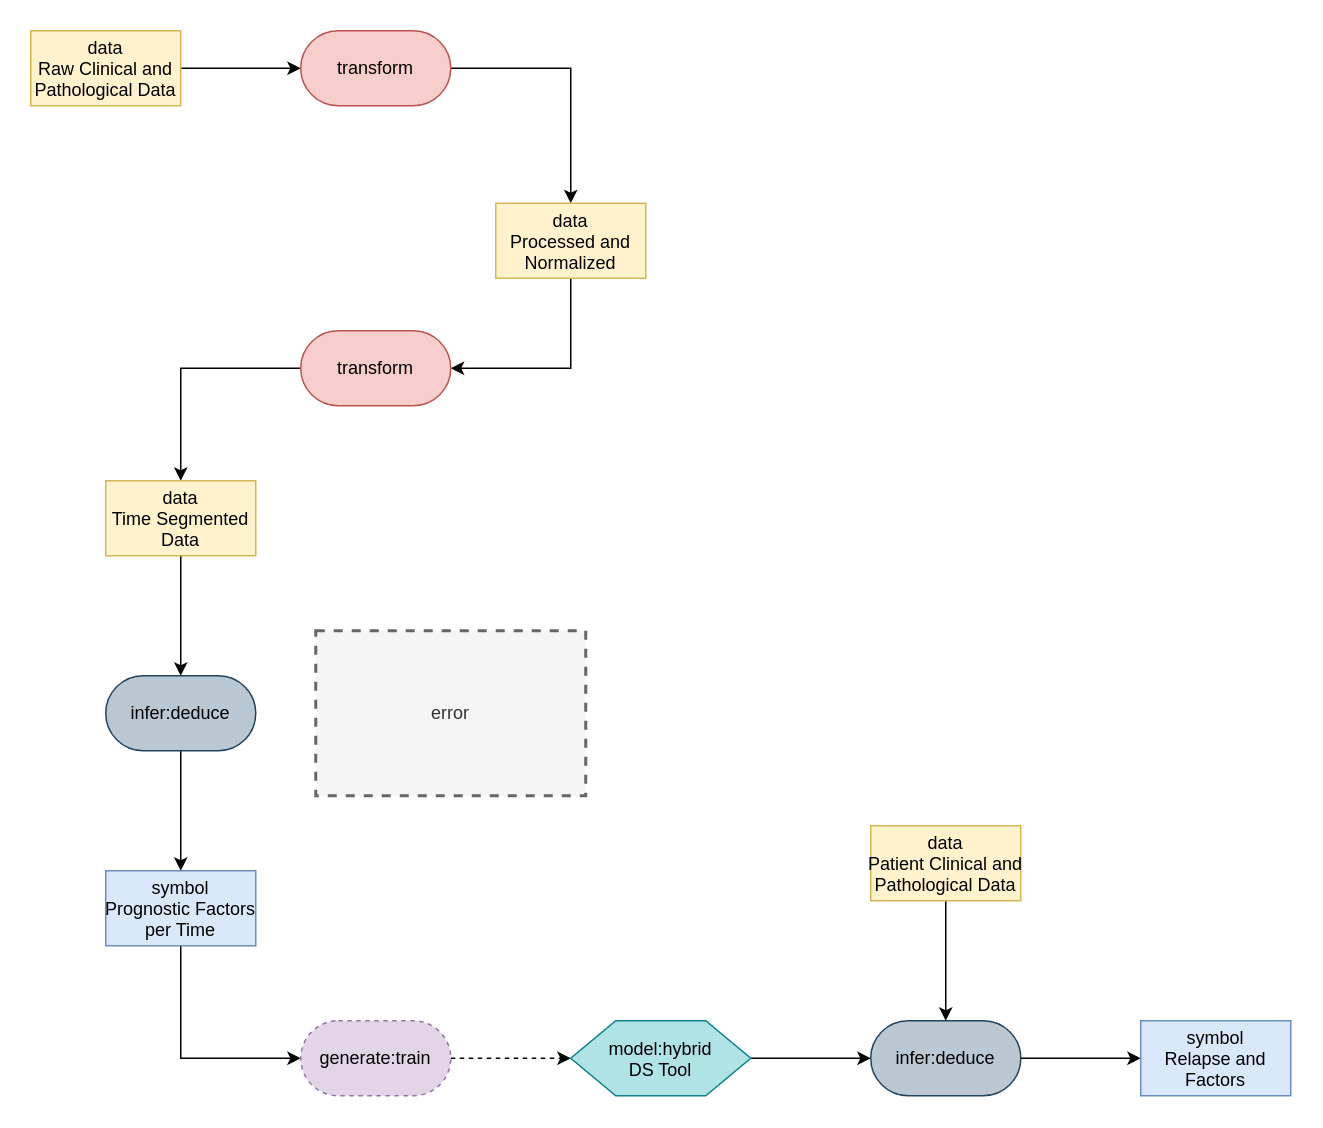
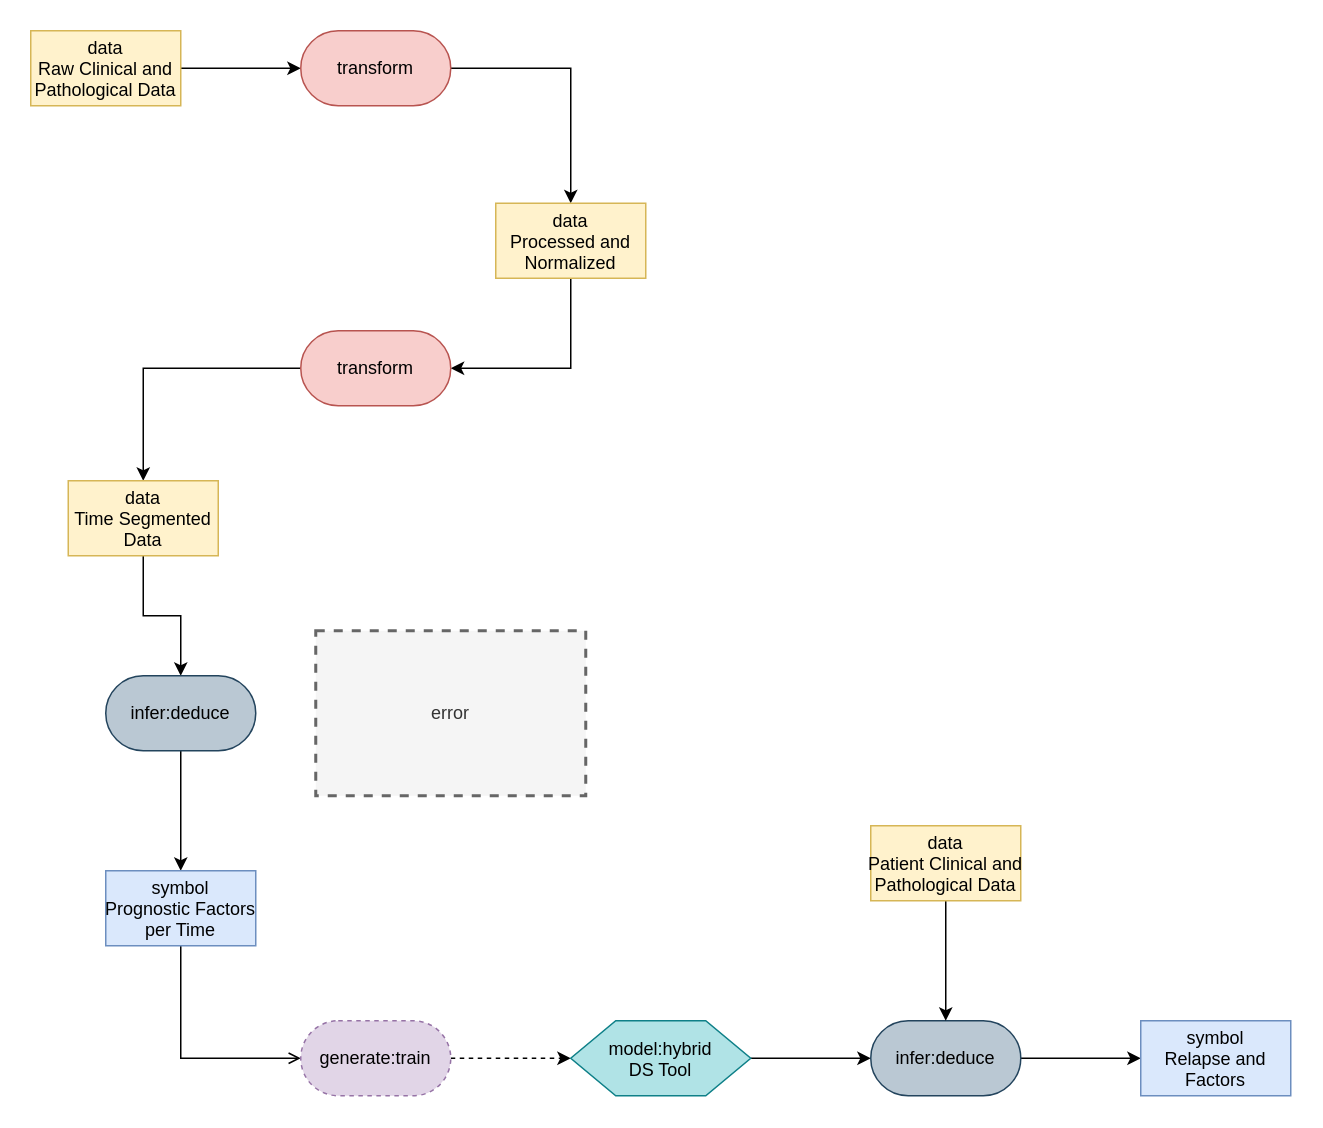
(181, 518) -> (143, 518)
(289, 1058) -> (291, 1058)
